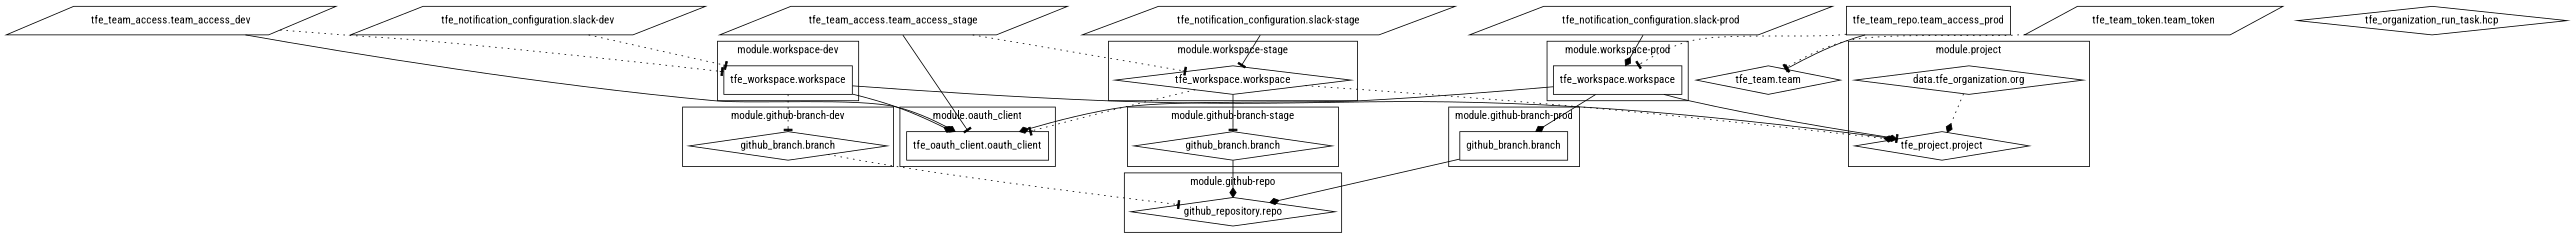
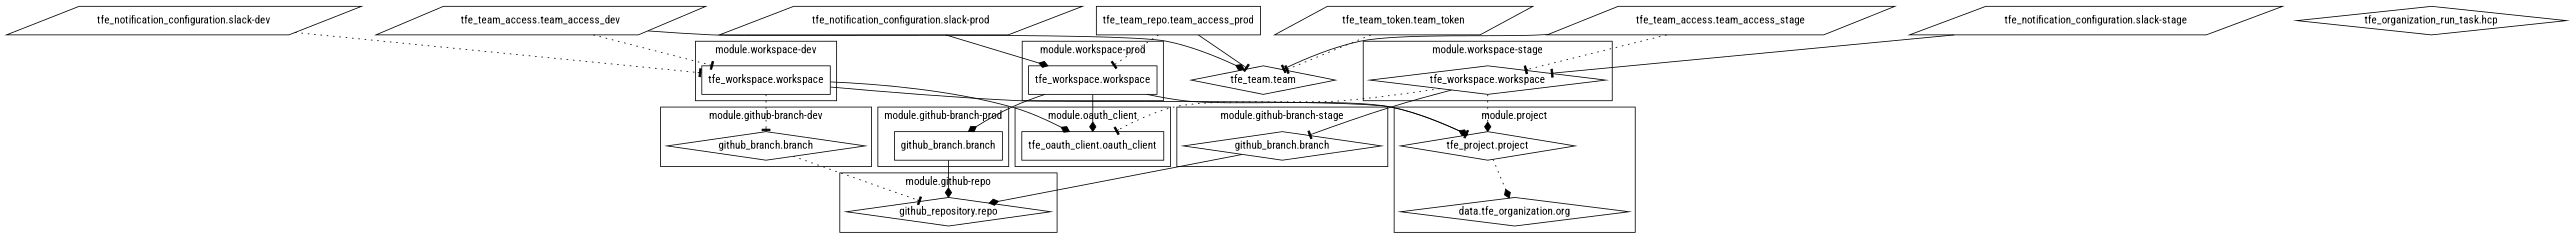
(934, 81) -> (1421, 36)
(597, 88) -> (929, 35)
(1957, 109) -> (1499, 174)
